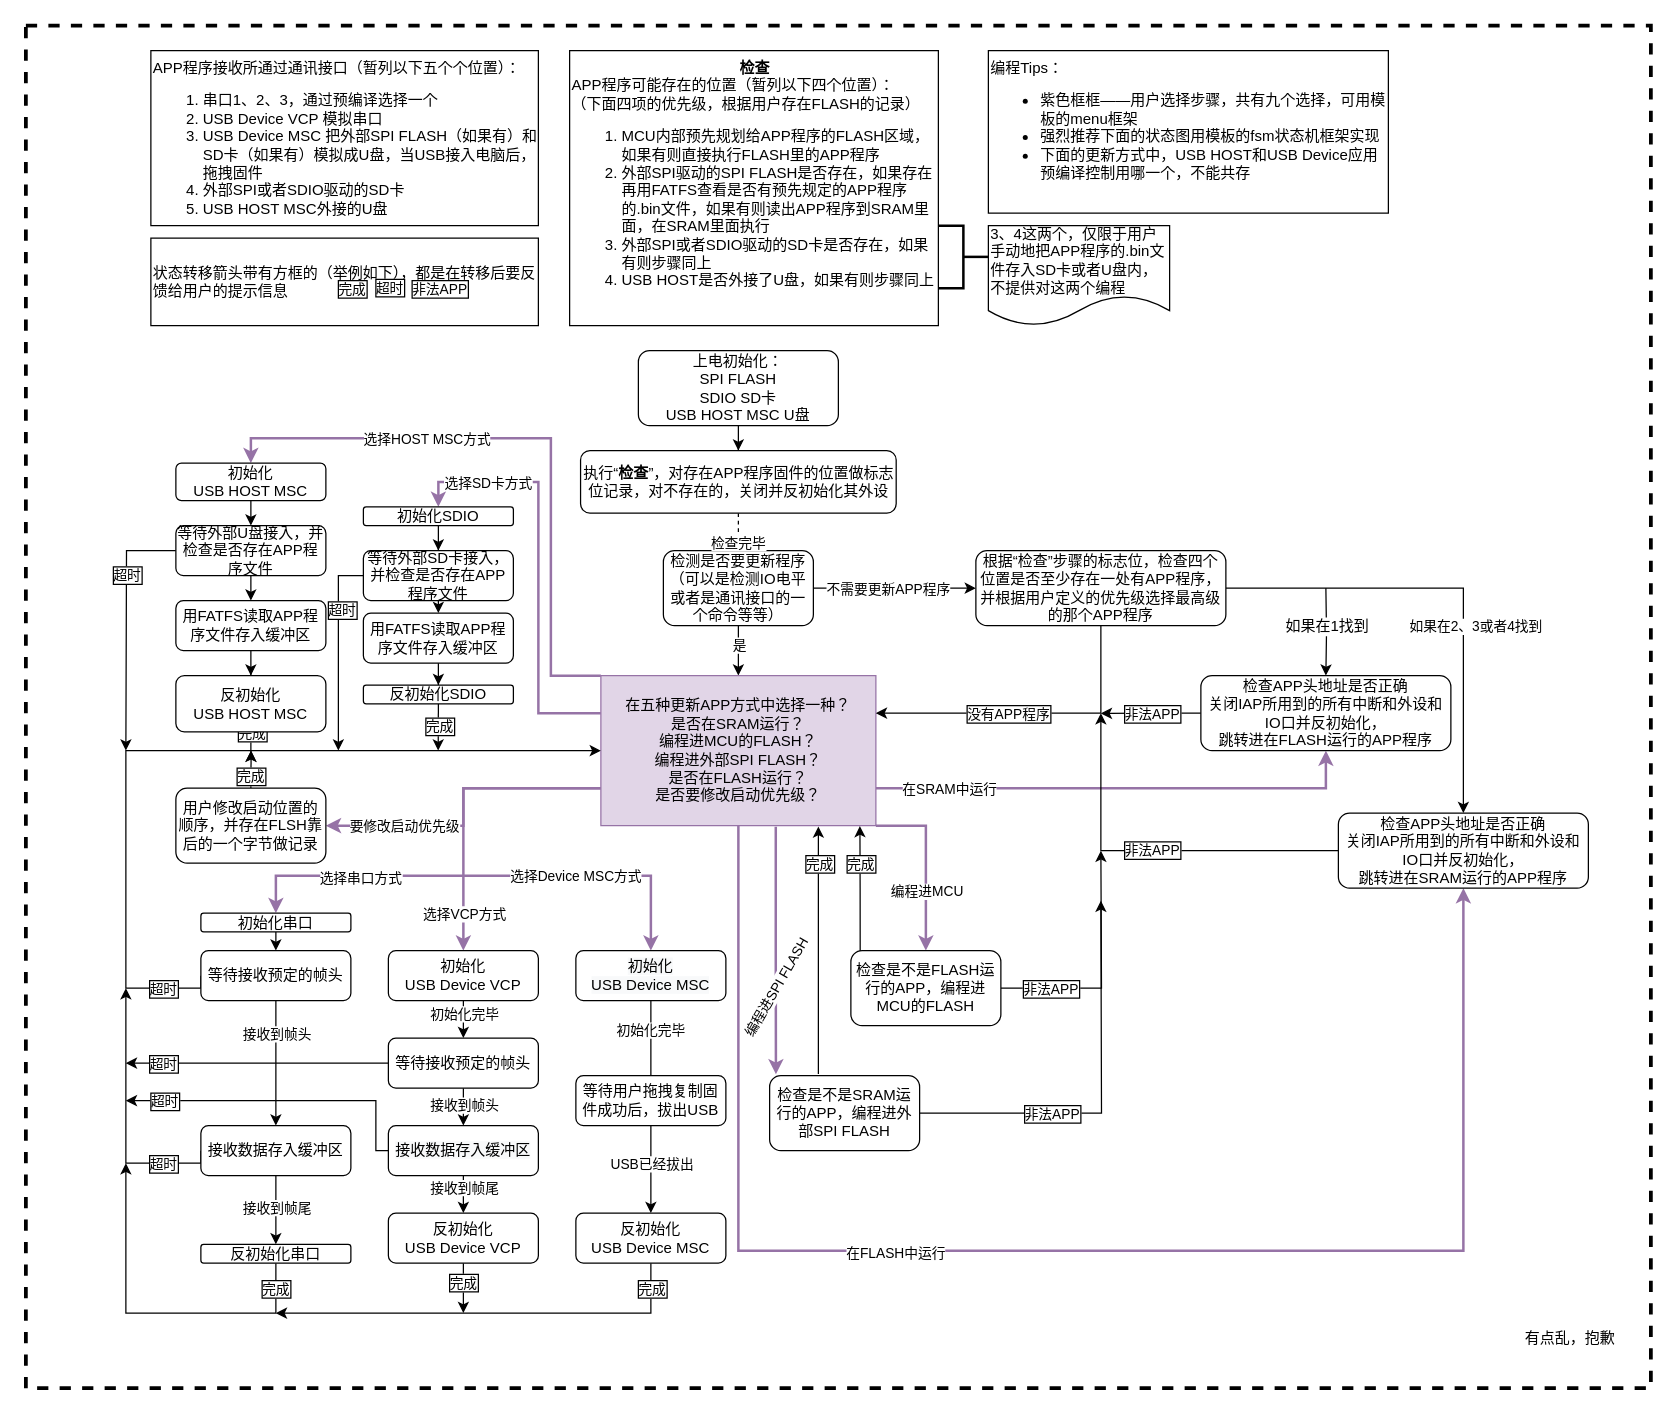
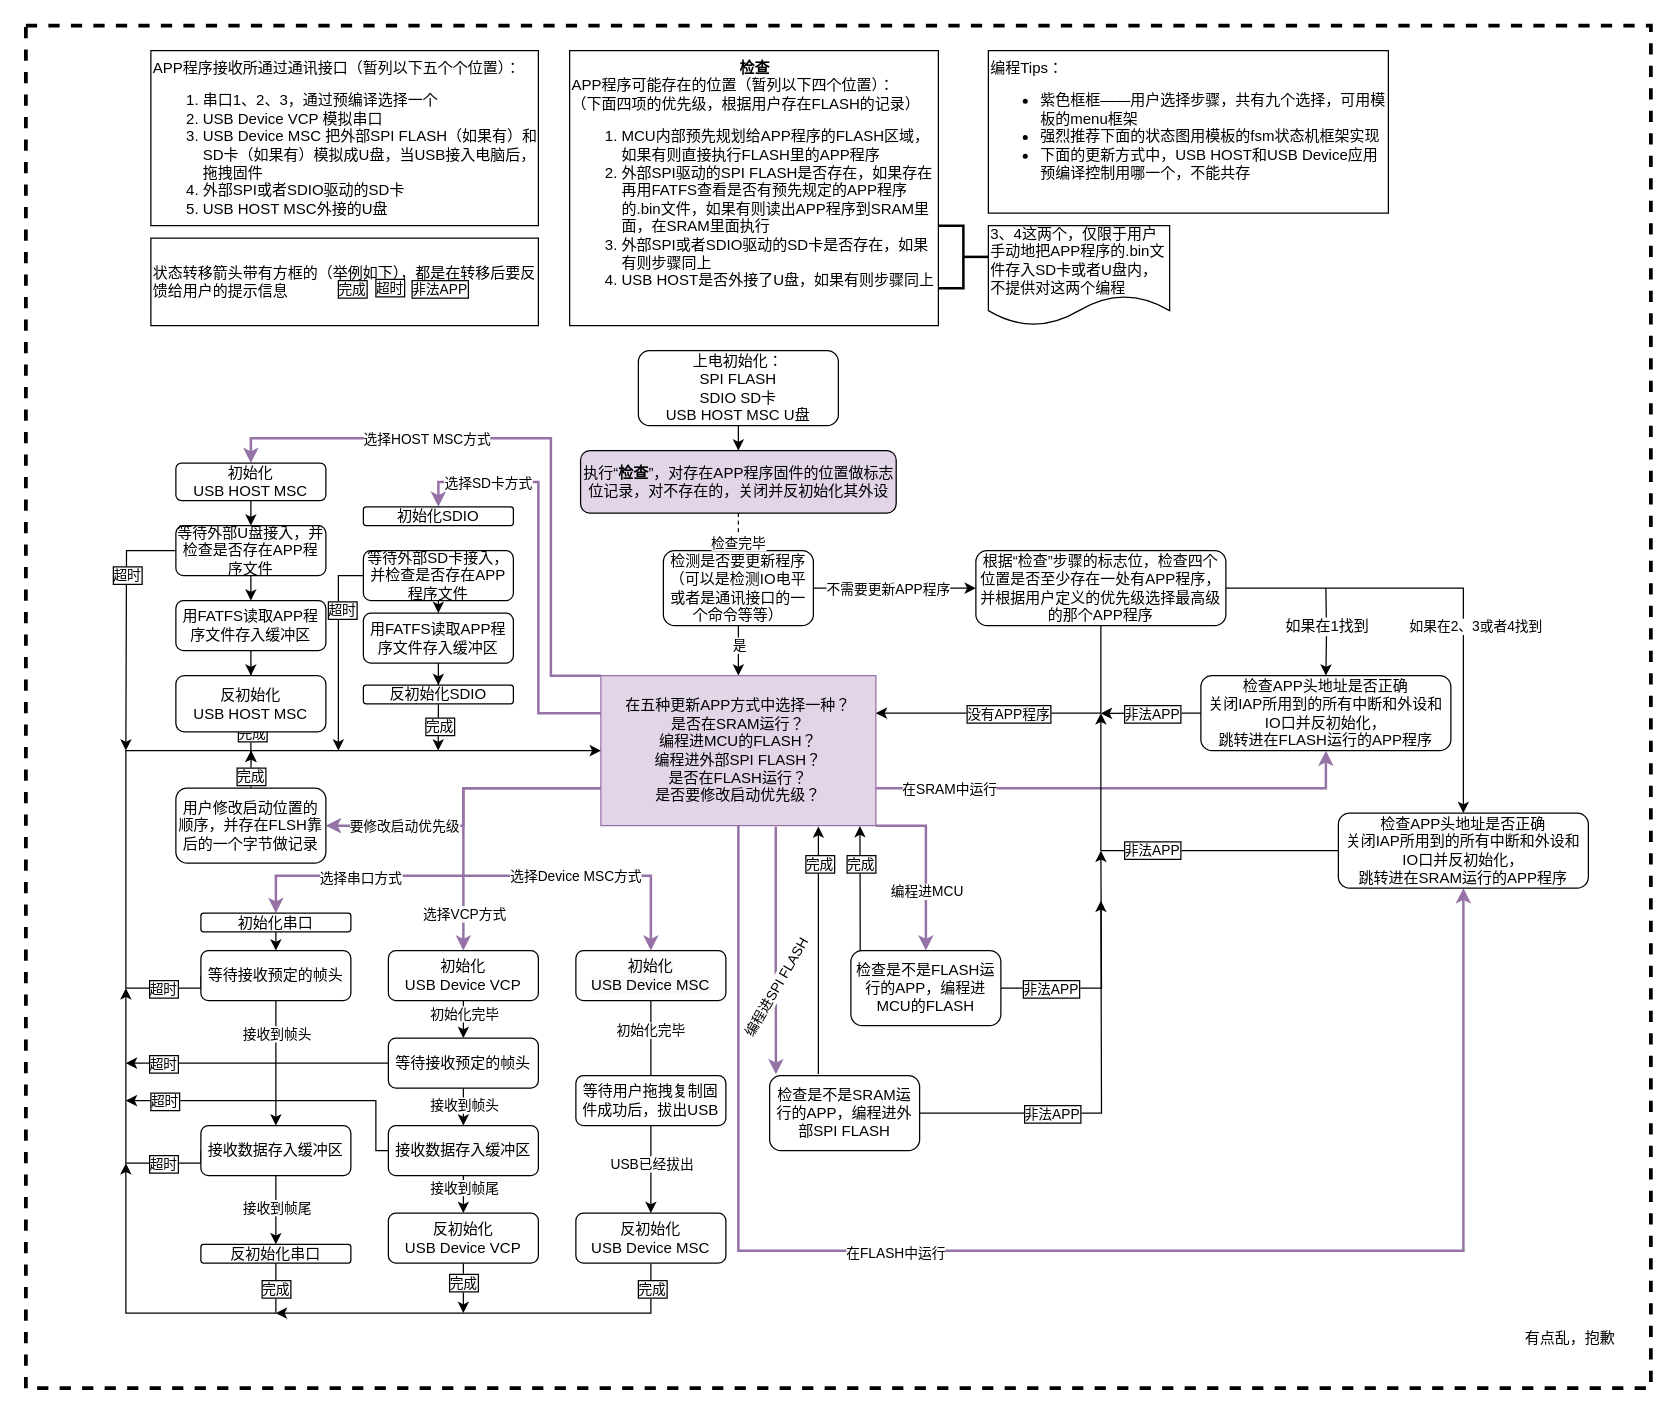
(738, 482) -> (738, 482)
(438, 543) -> none
